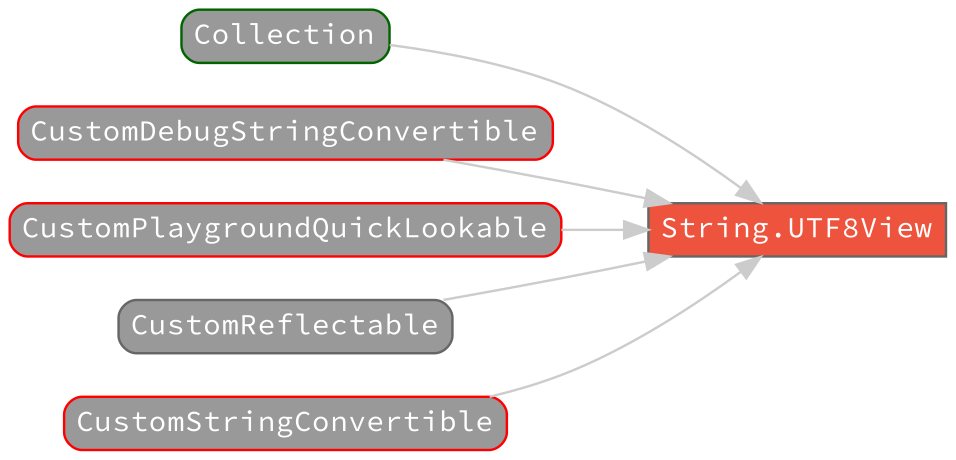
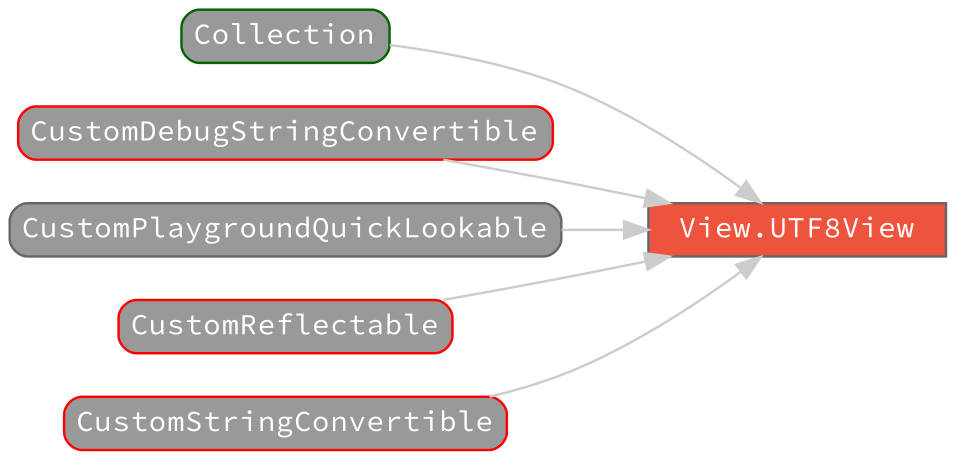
(285, 230) -> (285, 230)
(797, 230) -> (797, 230)
(285, 327) -> (285, 327)
